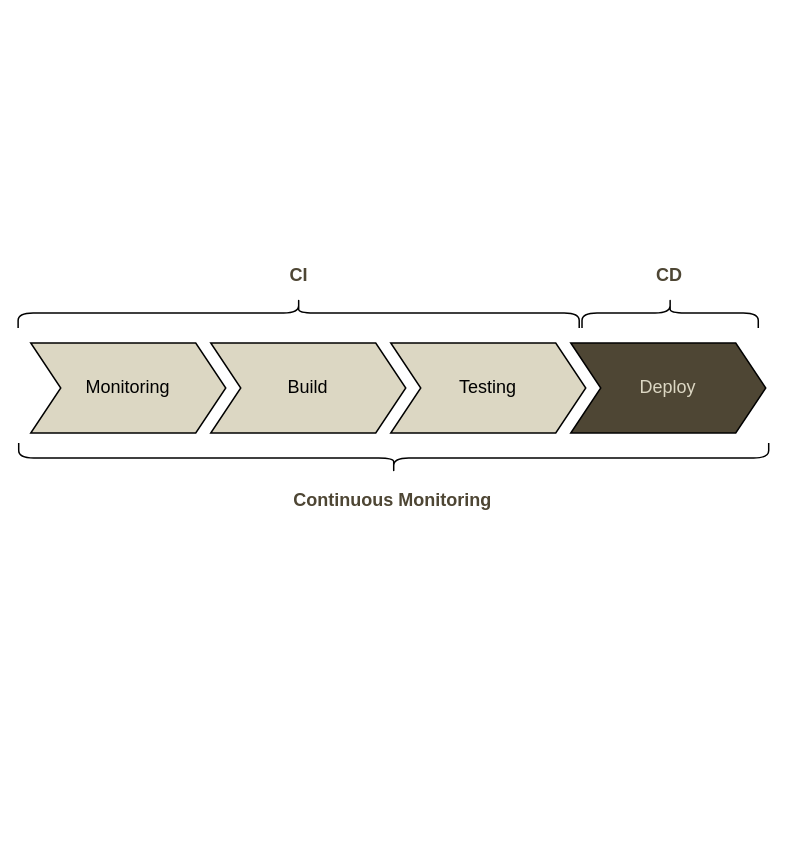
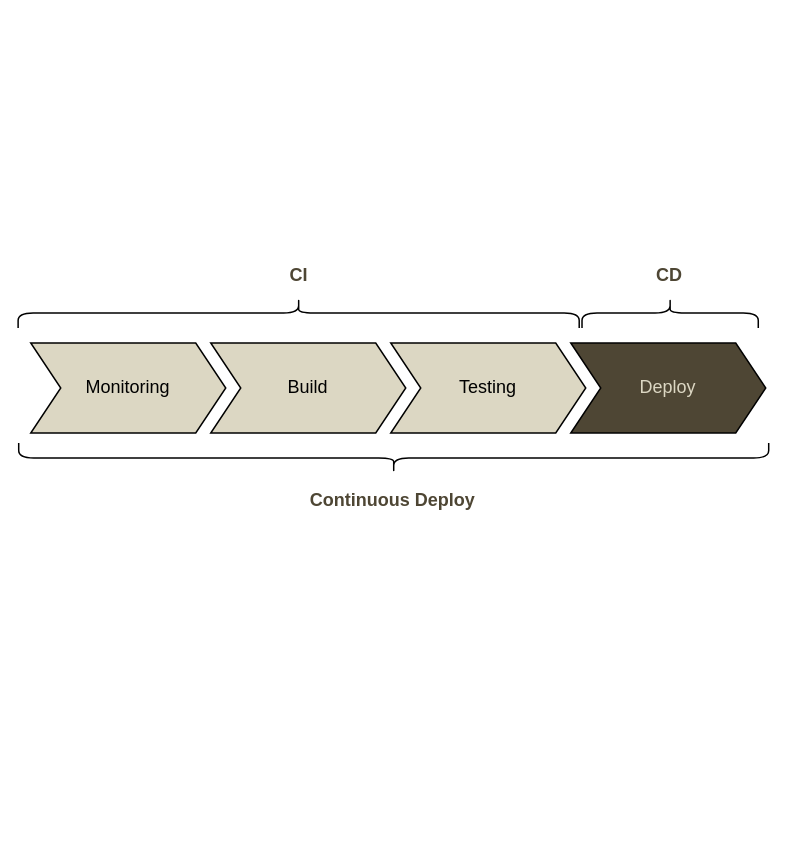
(393, 500) -> (393, 500)
